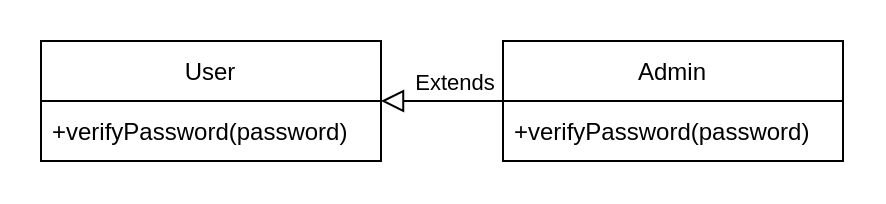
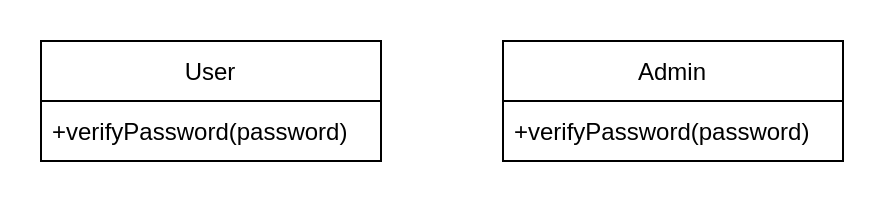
(452, 101) -> none
